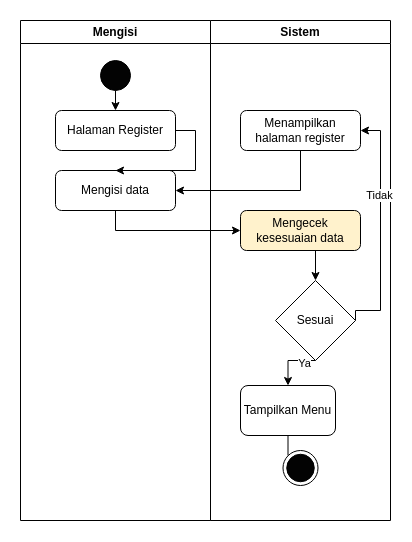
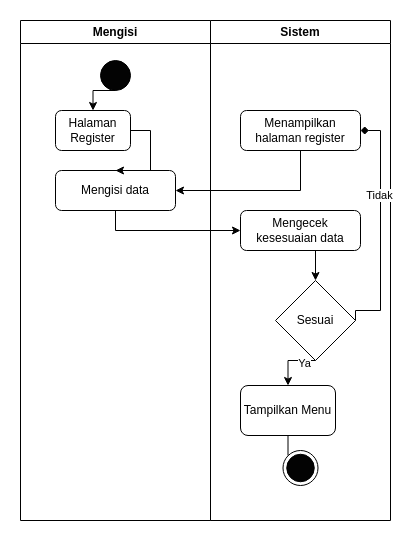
(116, 131) -> (93, 131)
(368, 131) -> (369, 131)
(301, 231) -> (301, 231)
